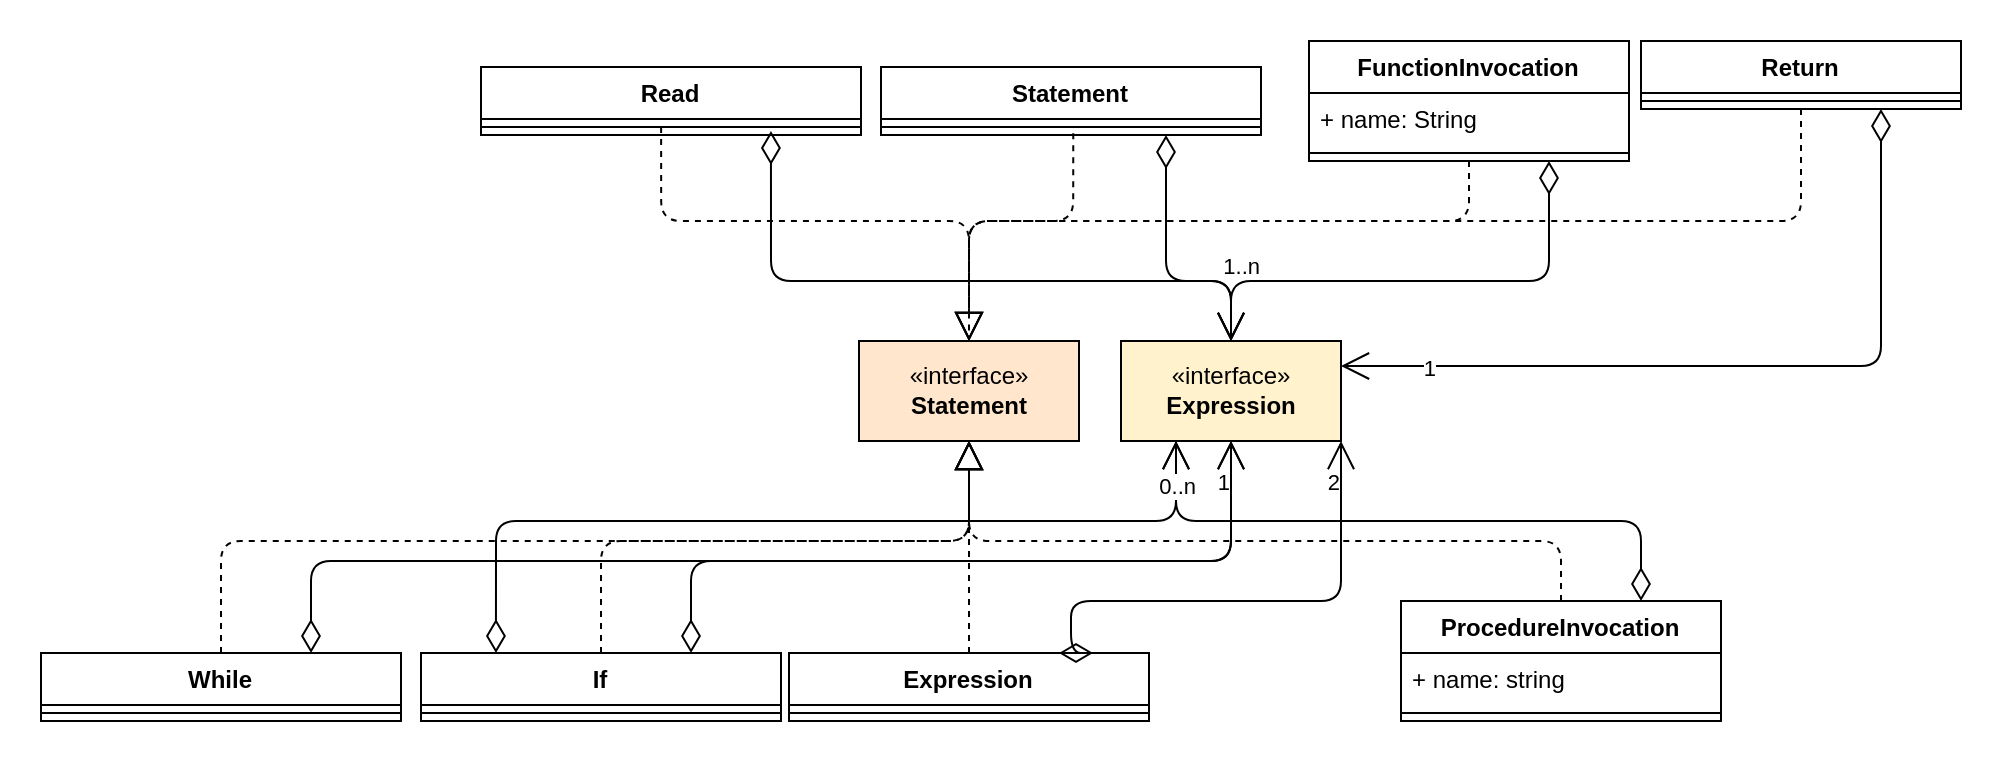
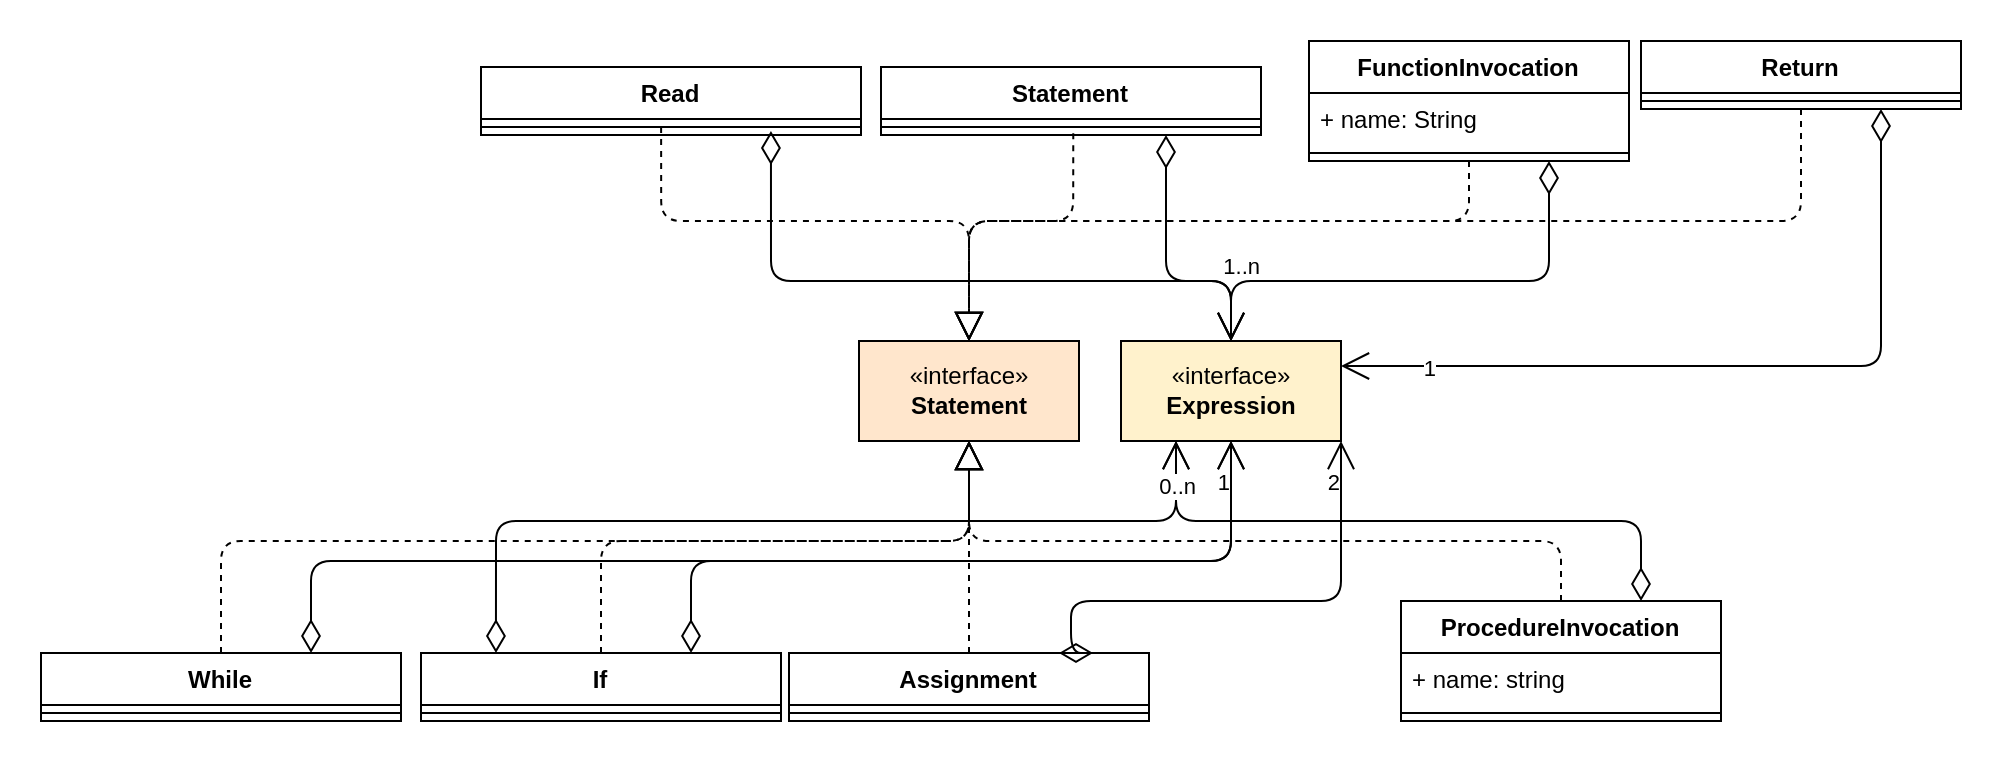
(969, 322) -> (969, 313)
(968, 680) -> (968, 680)
